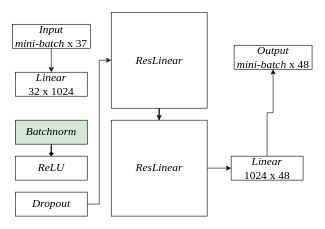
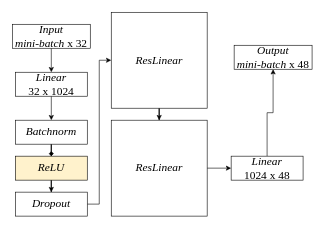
(51, 36) -> (51, 36)
none -> (51, 114)
(51, 132) -> (51, 132)
(51, 168) -> (51, 168)
none -> (51, 188)
